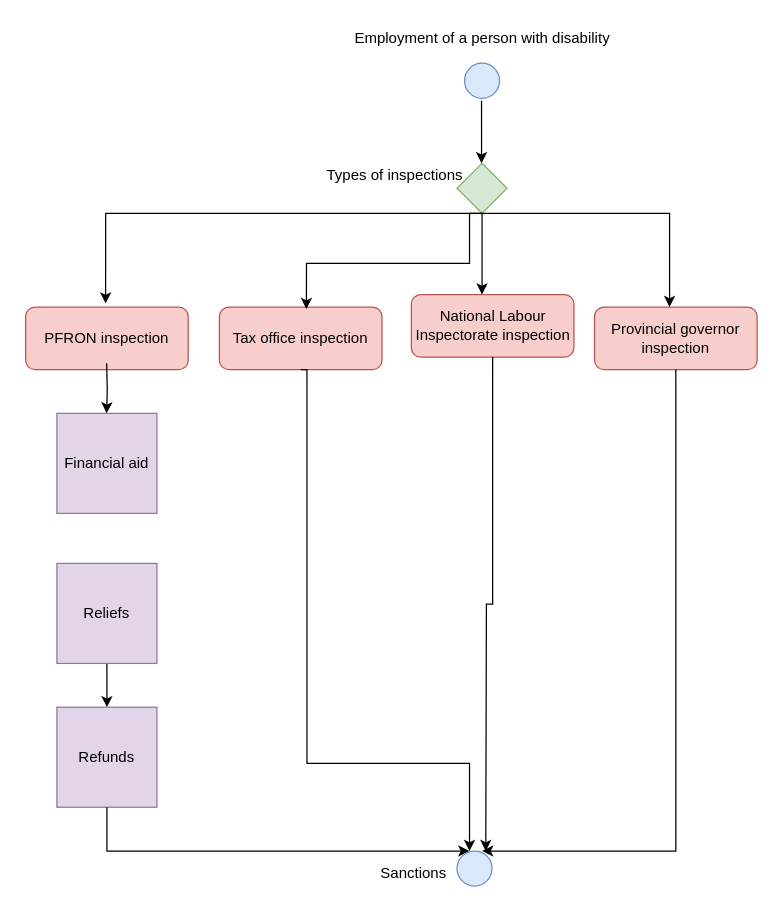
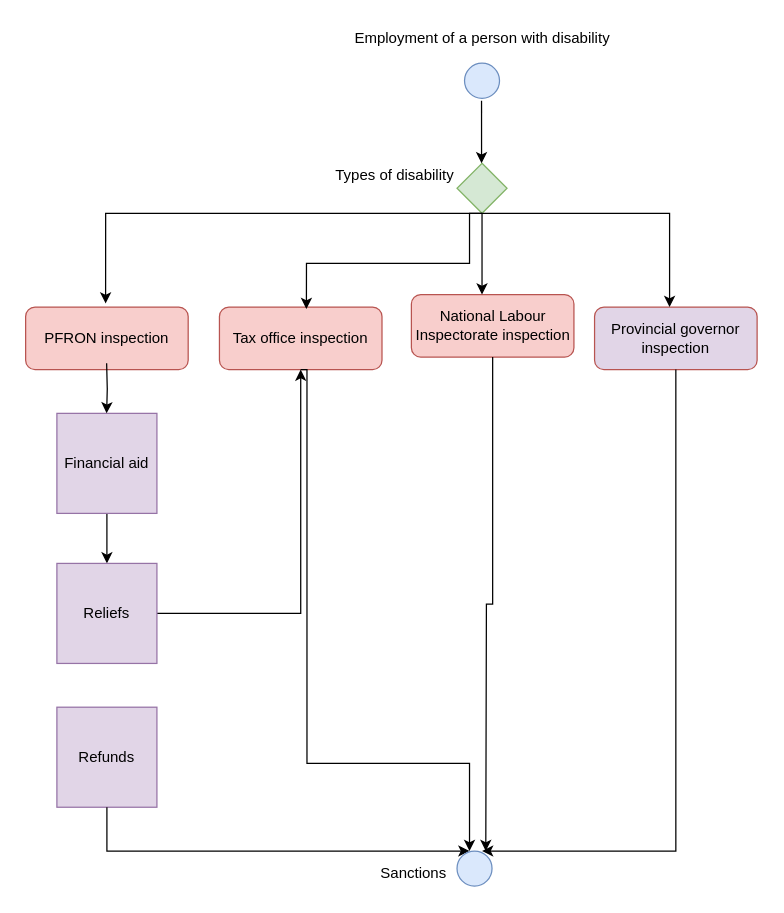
(395, 176) -> (395, 176)
(676, 338) -> (676, 338)
none -> (107, 534)
(107, 687) -> (301, 567)
